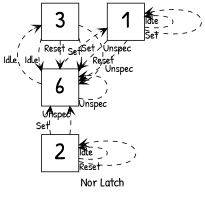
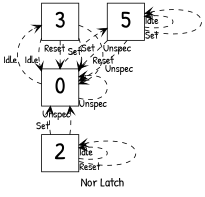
(126, 22) -> (126, 22)
(60, 87) -> (60, 87)
